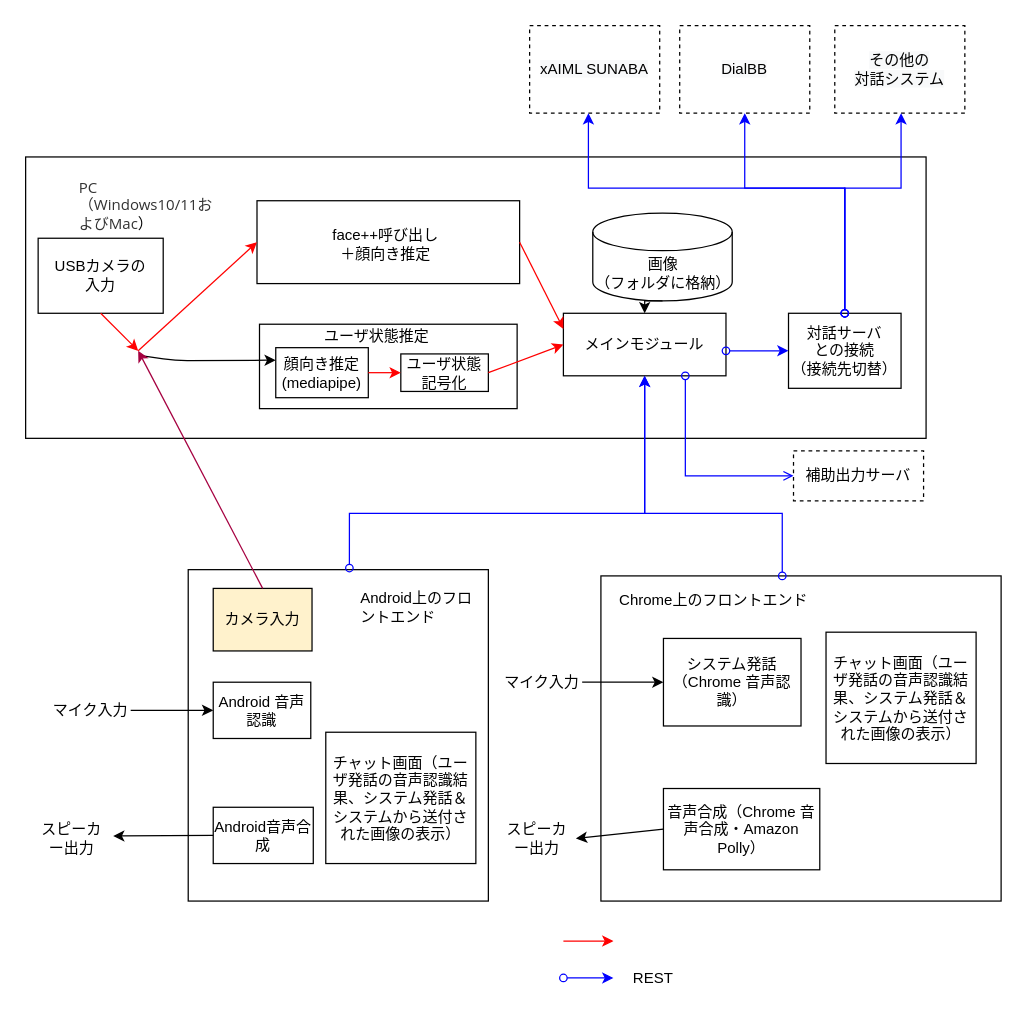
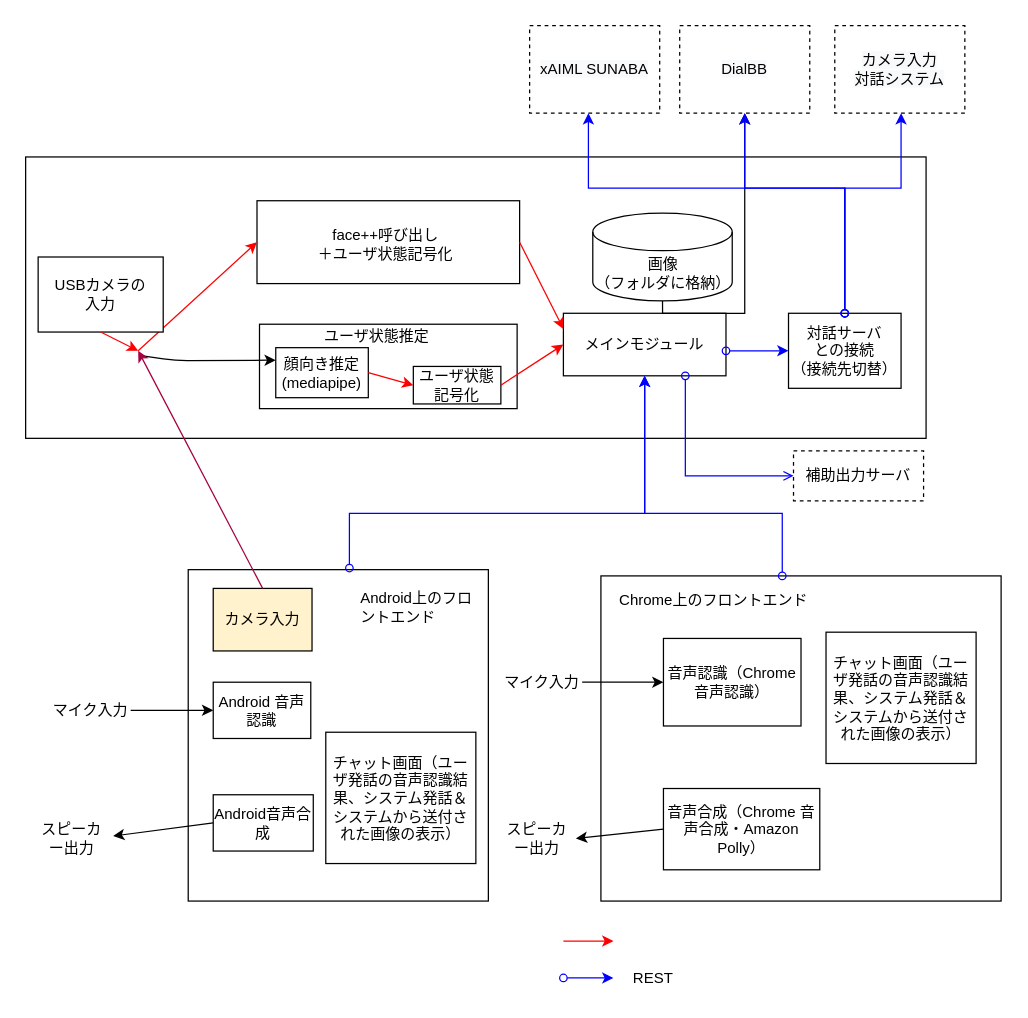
(899, 69) -> (899, 69)
(148, 205) -> none
(386, 244) -> (386, 244)
(101, 276) -> (101, 294)
(645, 301) -> (744, 261)
(444, 373) -> (457, 385)
(732, 682) -> (732, 682)
(263, 835) -> (263, 823)
